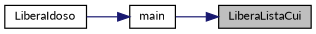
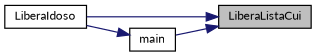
none -> (146, 17)
